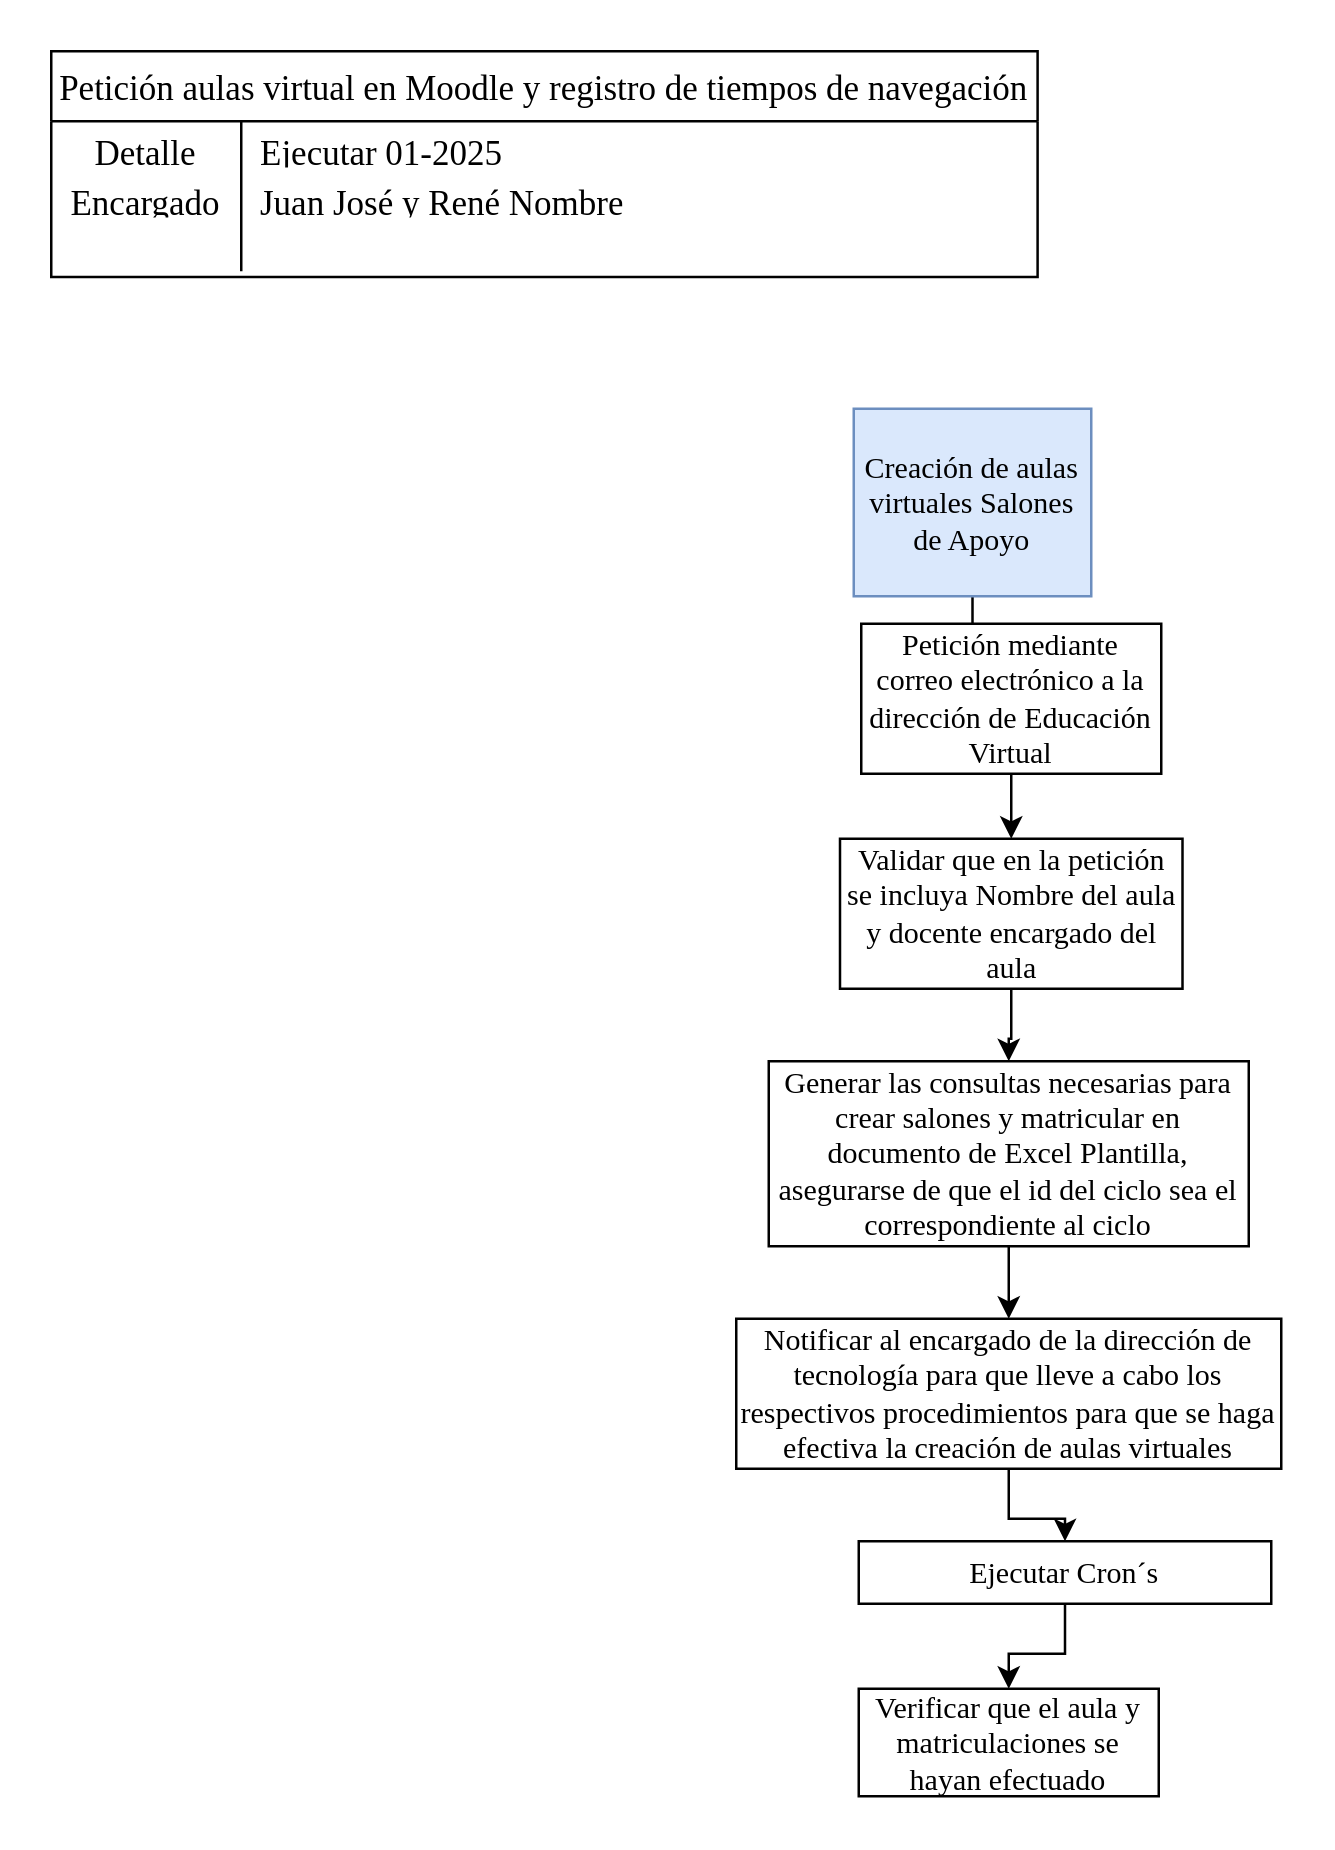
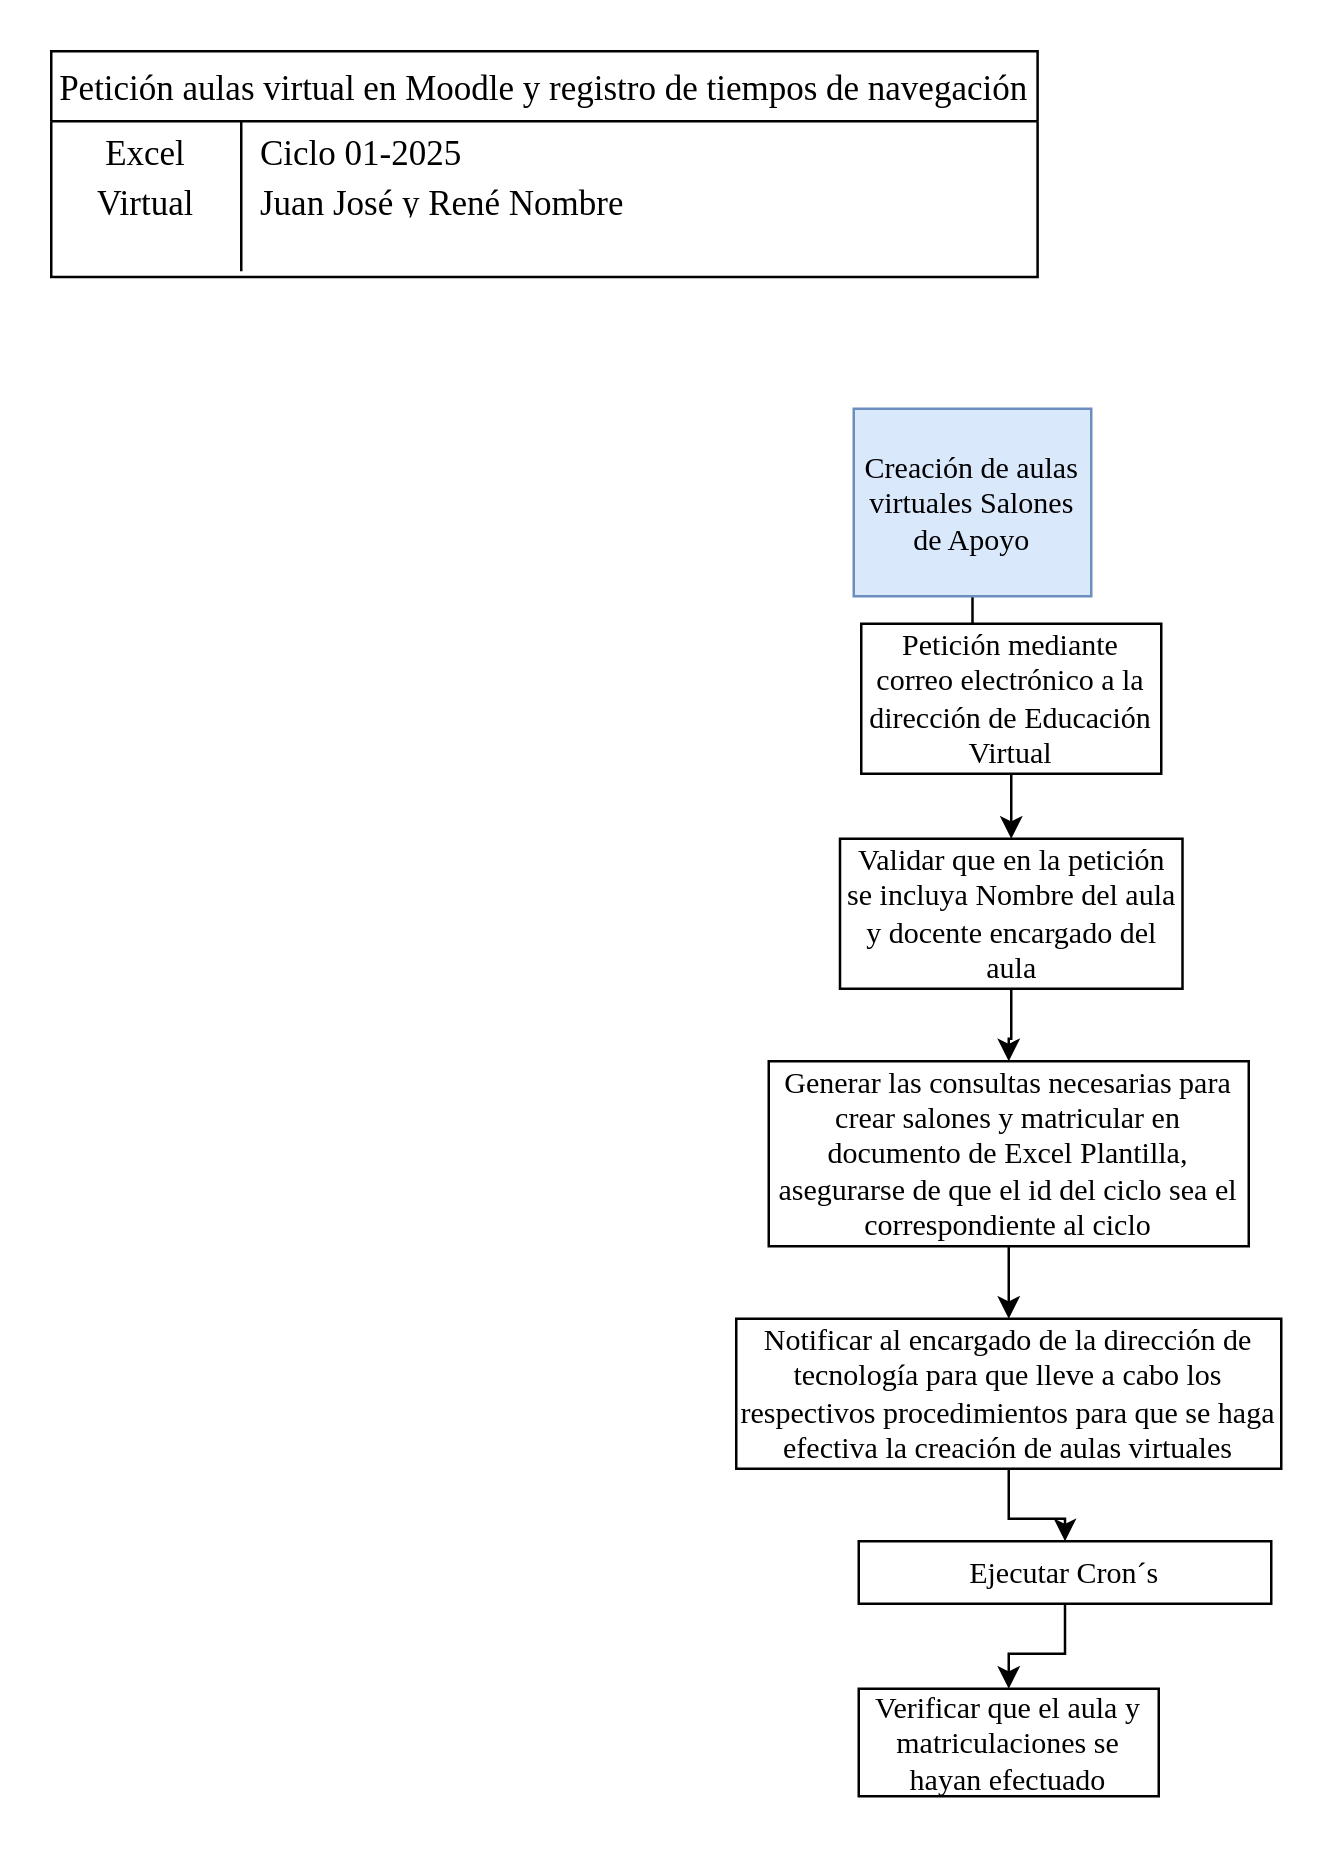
(146, 146) -> (146, 146)
(435, 146) -> (391, 146)
(146, 196) -> (146, 196)
